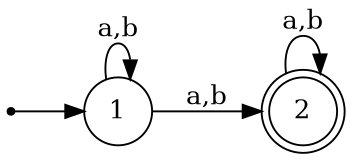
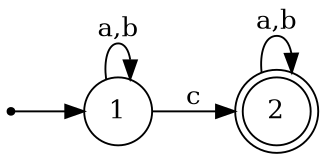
(207, 97) -> (194, 97)
